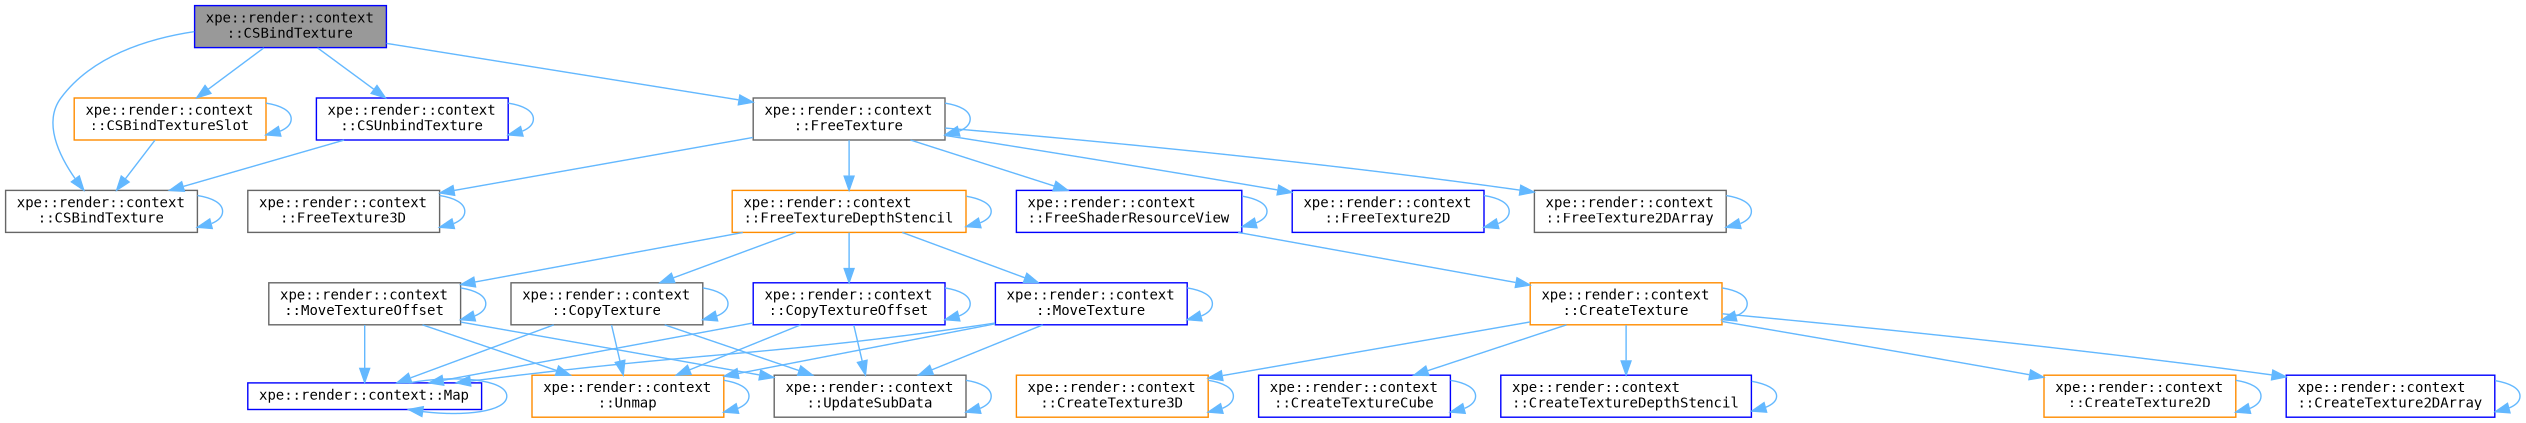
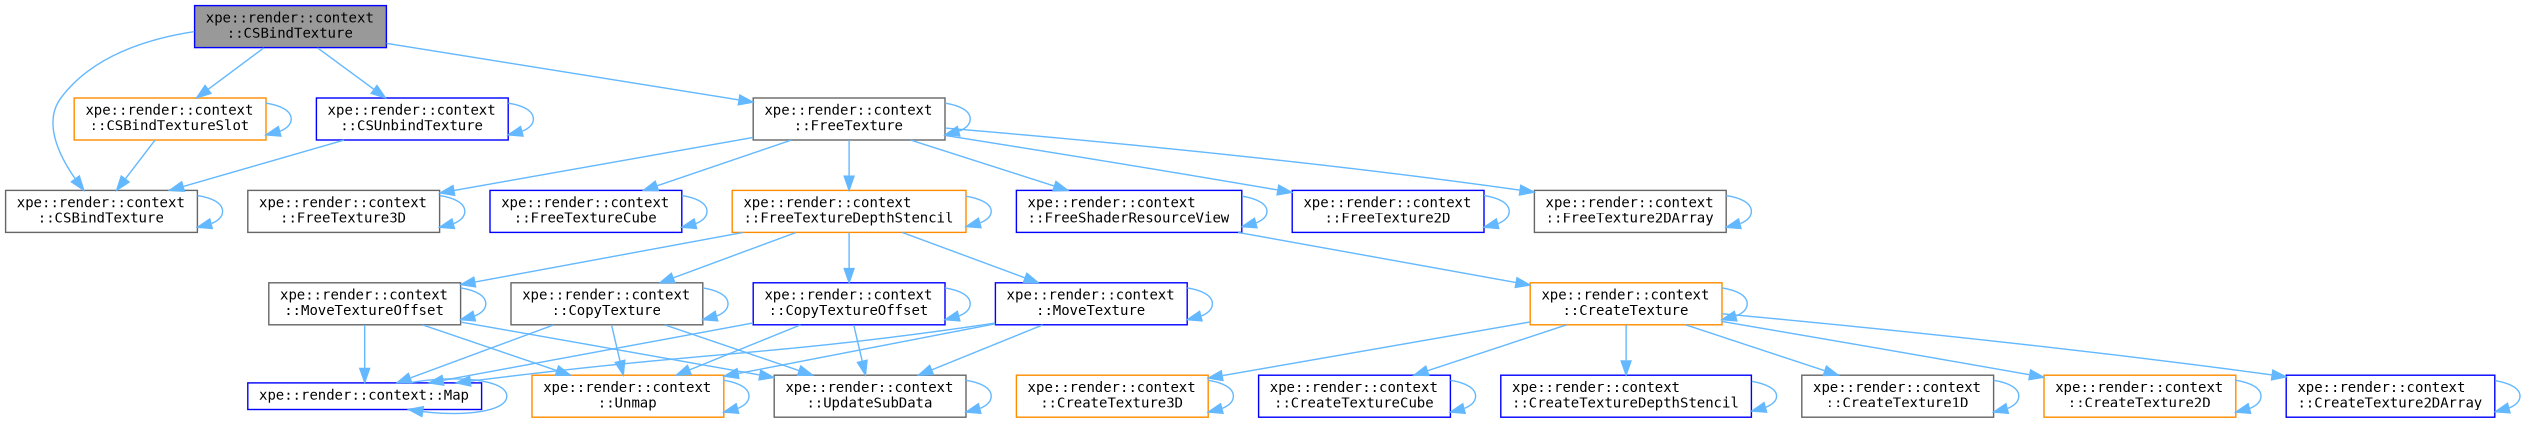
none -> (586, 211)
none -> (1898, 396)
